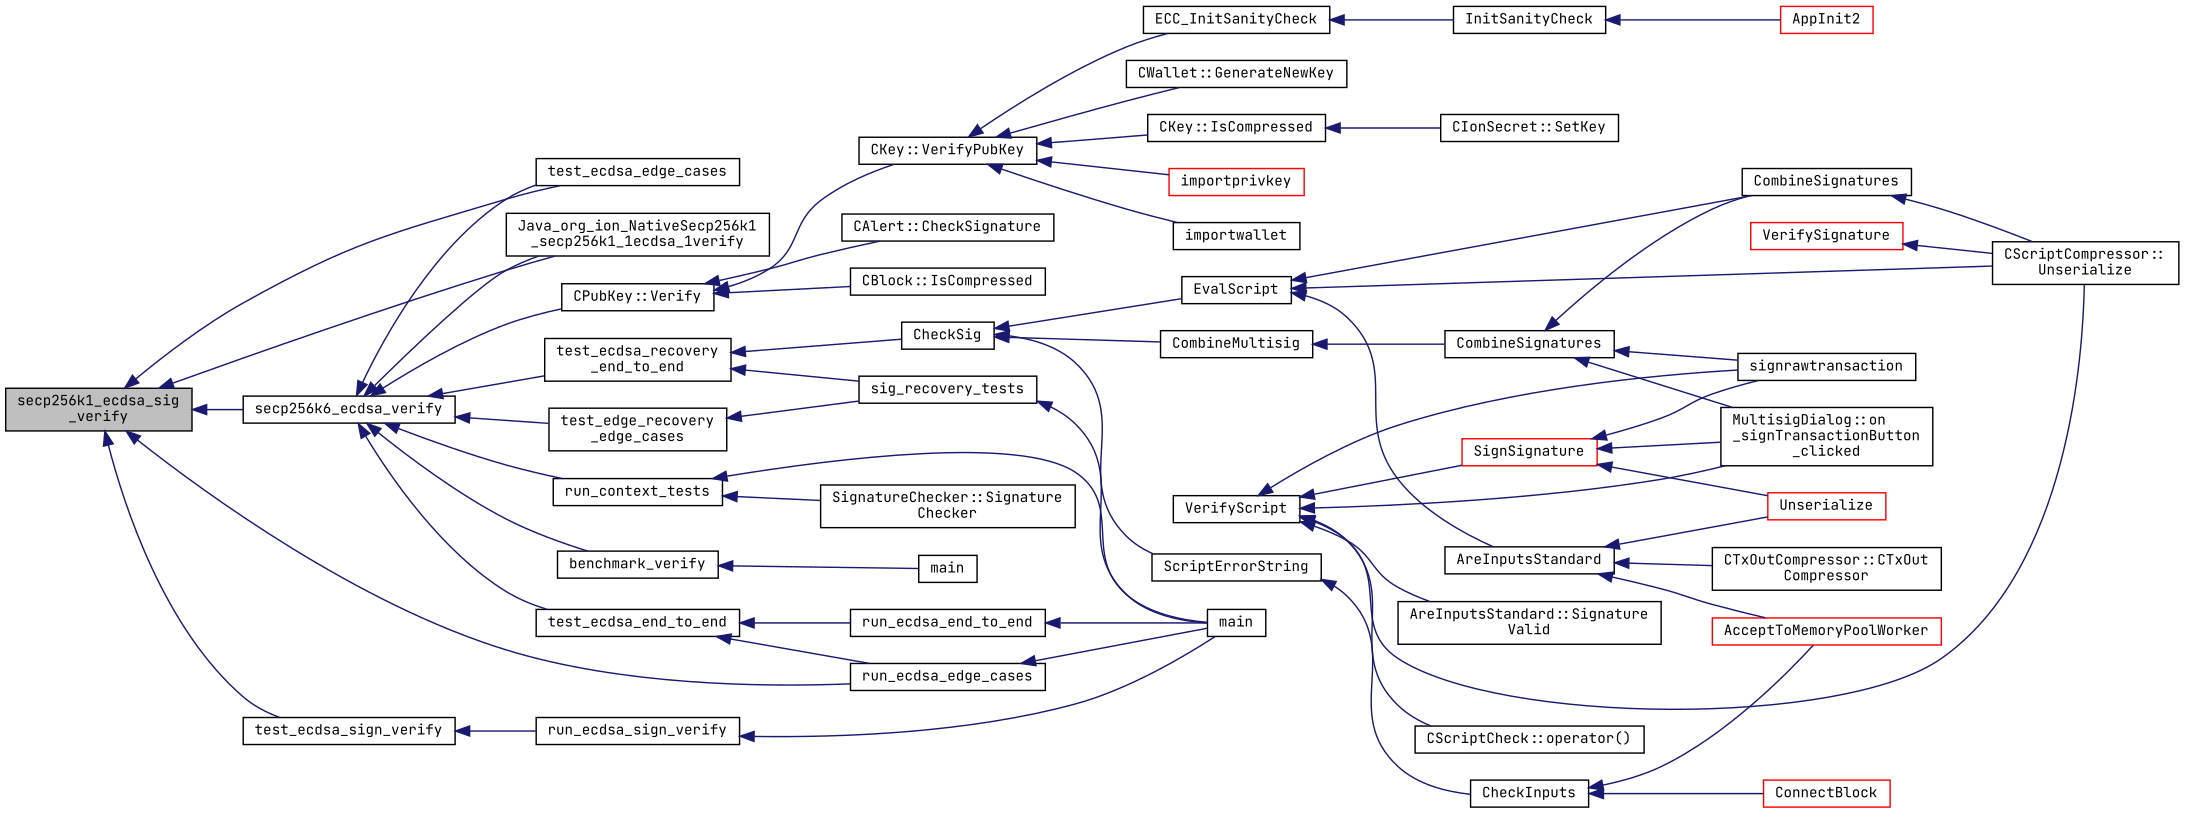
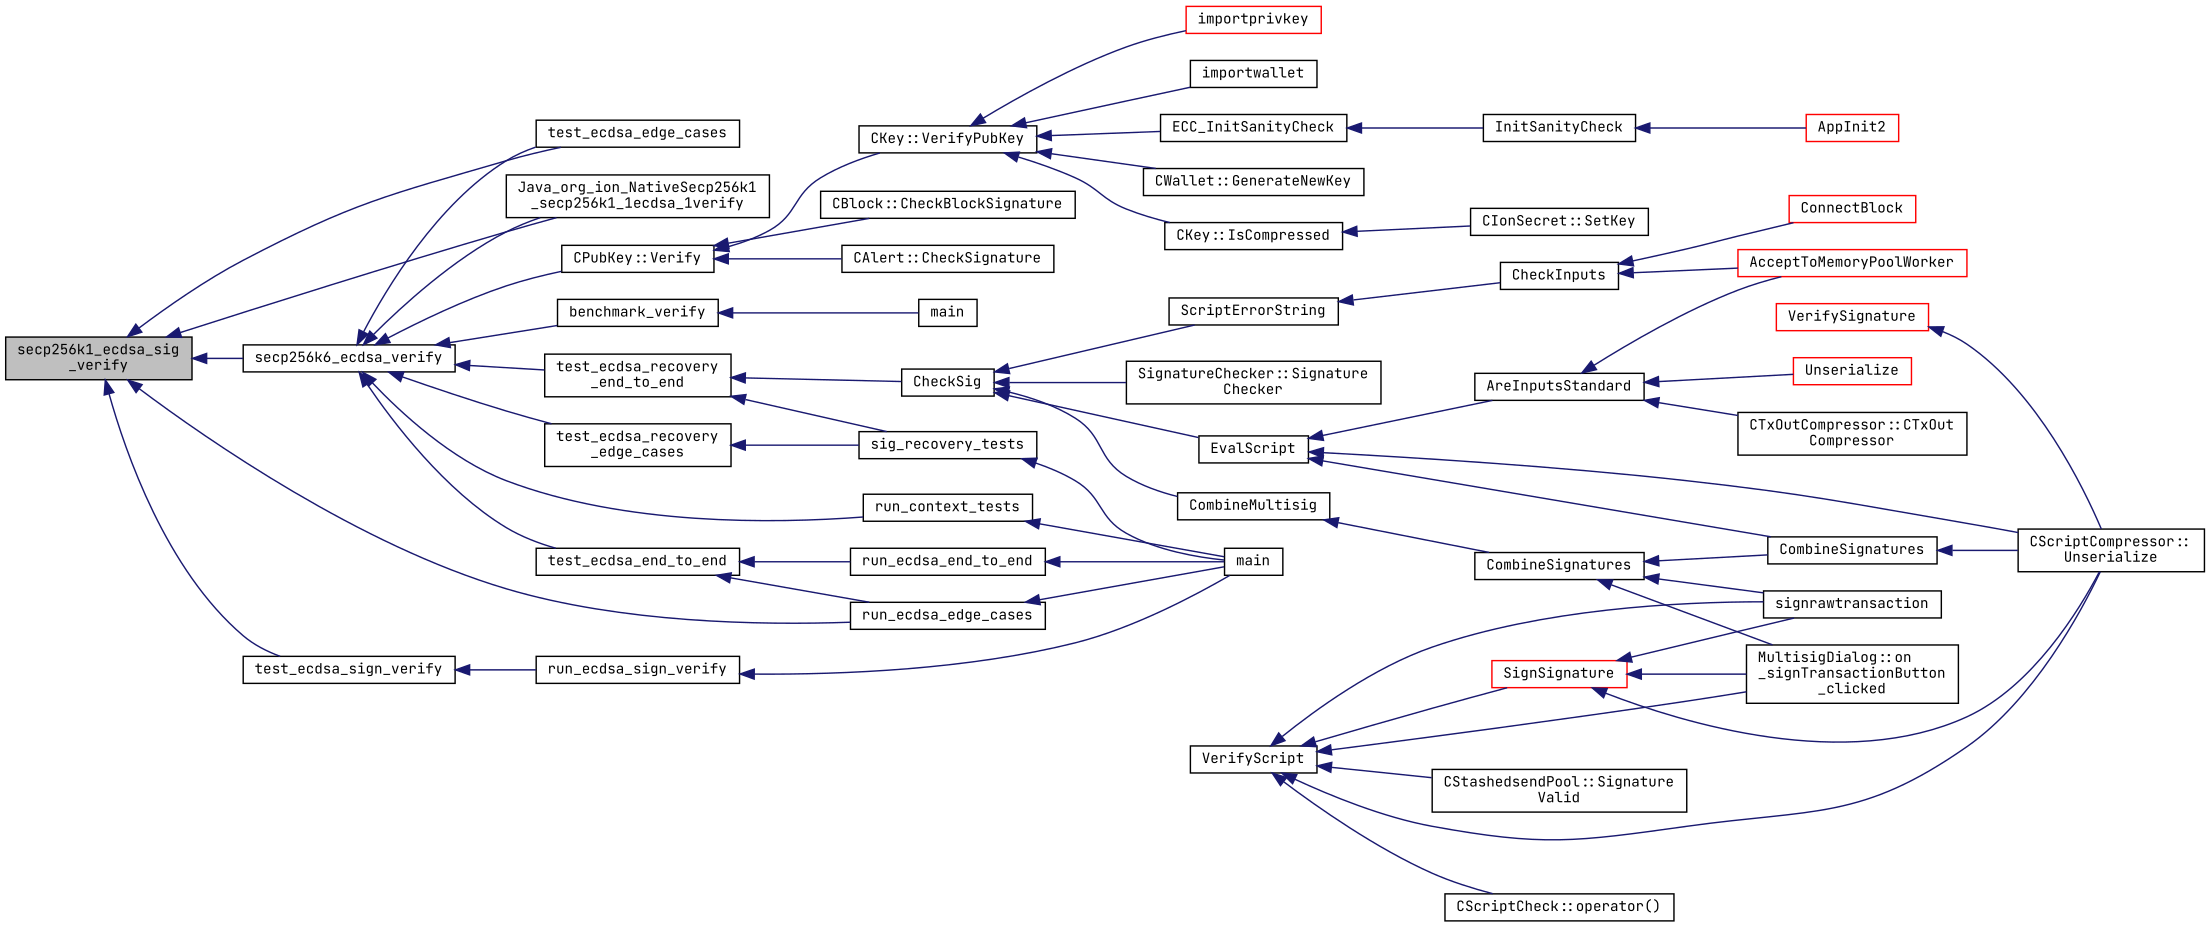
(948, 282) -> (948, 205)
(638, 430) -> (638, 445)
(1694, 482) -> (1884, 739)
(779, 499) -> (1068, 383)
(1530, 623) -> (1559, 791)
